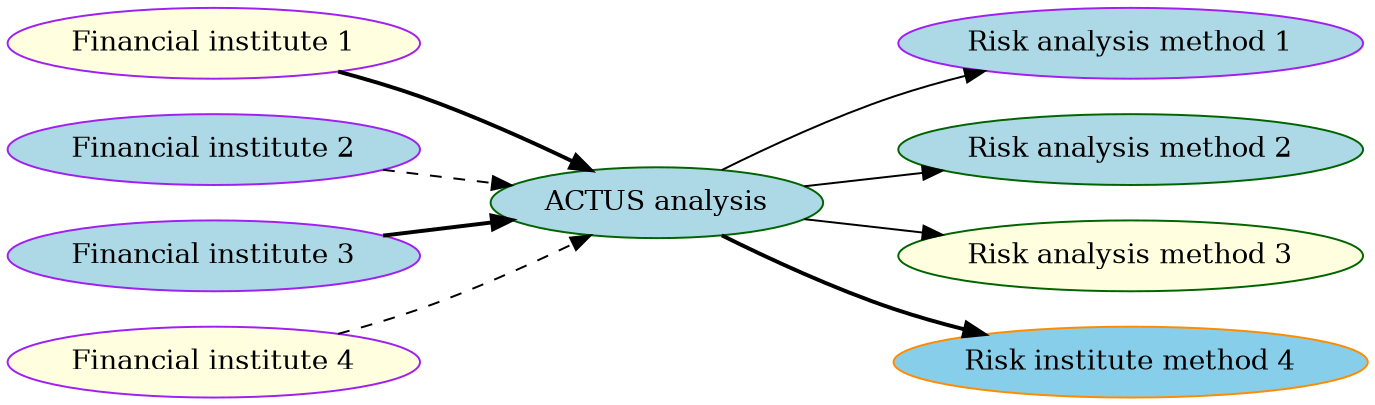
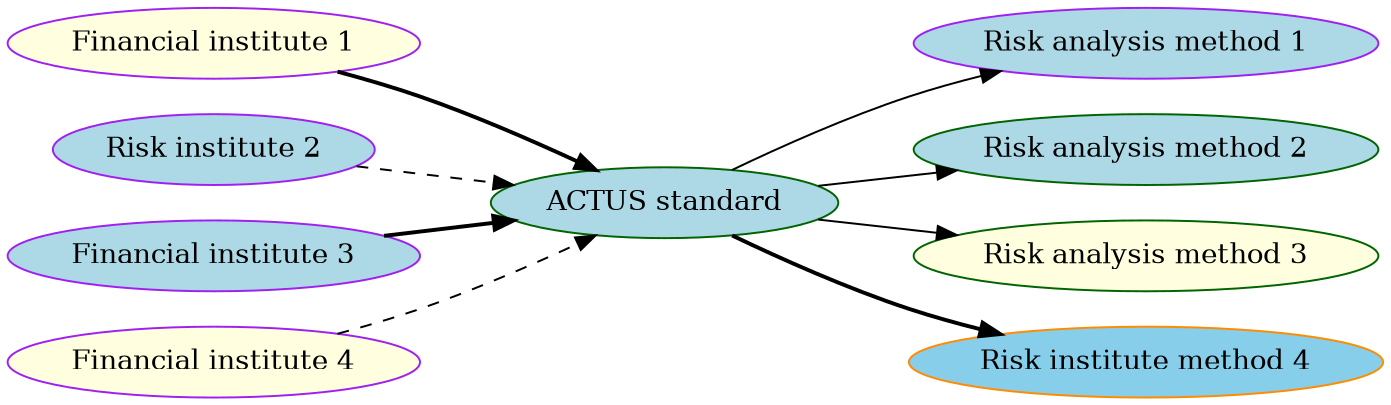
(214, 150) -> (214, 150)
(657, 203) -> (665, 203)
